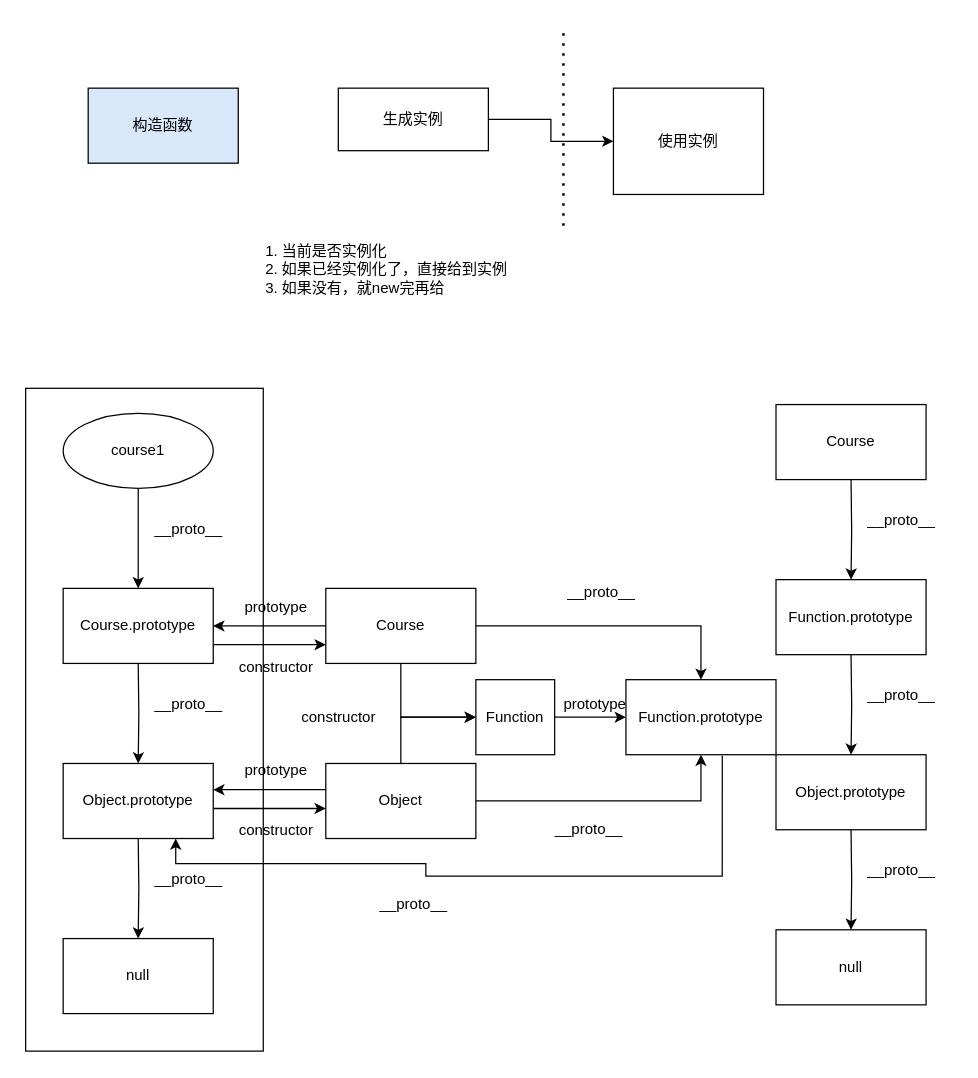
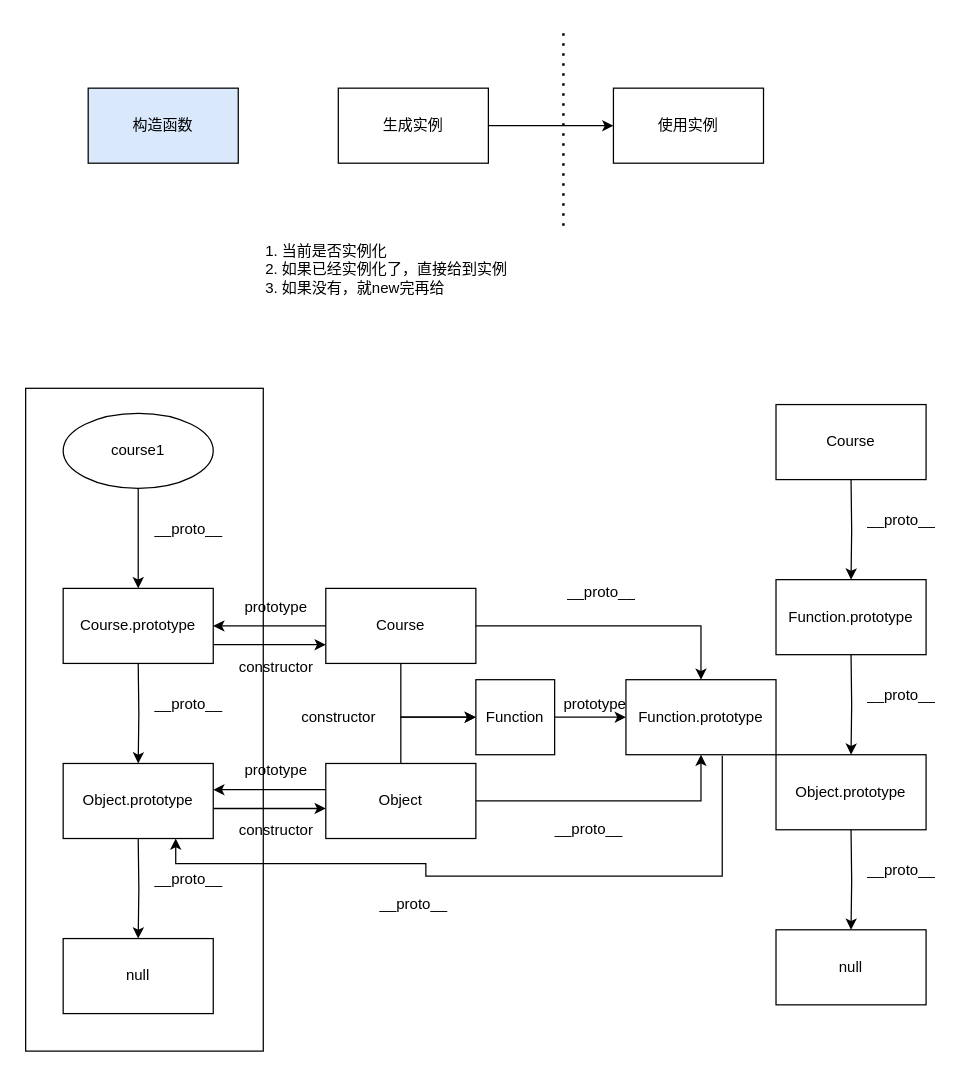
(413, 119) -> (413, 126)
(688, 141) -> (688, 126)
